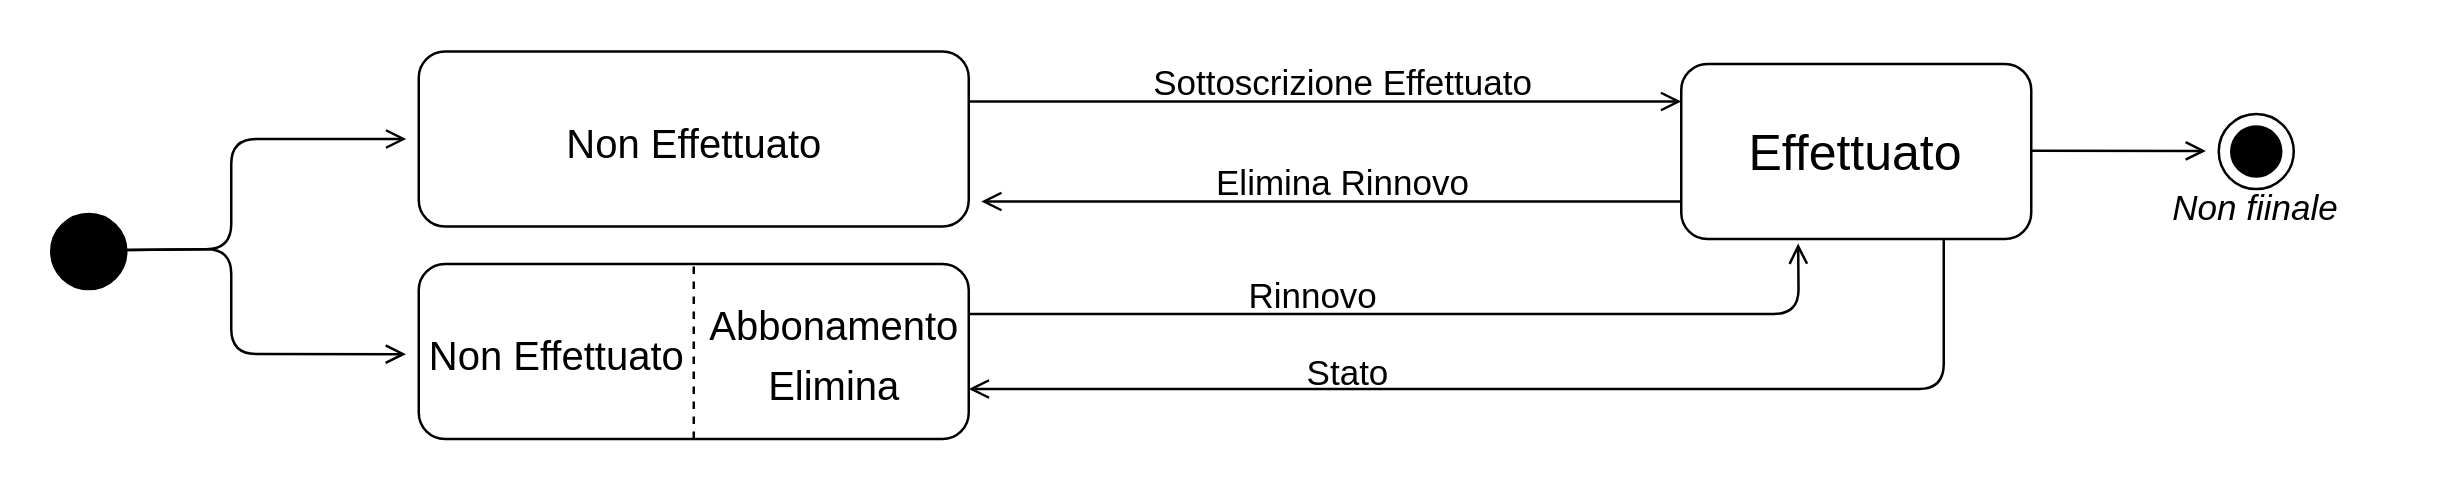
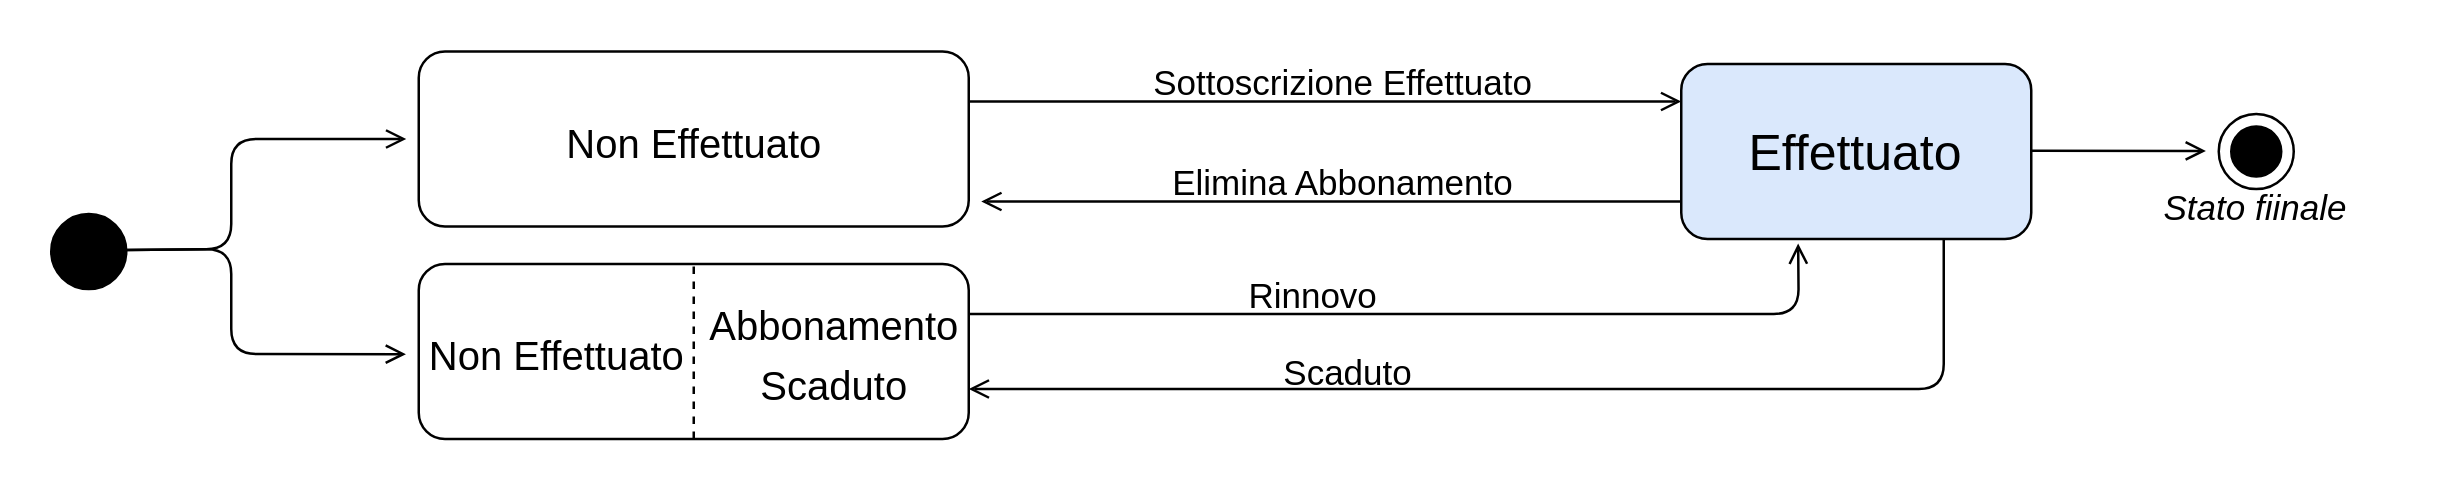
(1856, 151) -> (1856, 151)
(1344, 176) -> (1344, 176)
(2256, 201) -> (2256, 201)
(835, 351) -> (835, 351)
(1349, 366) -> (1349, 366)
